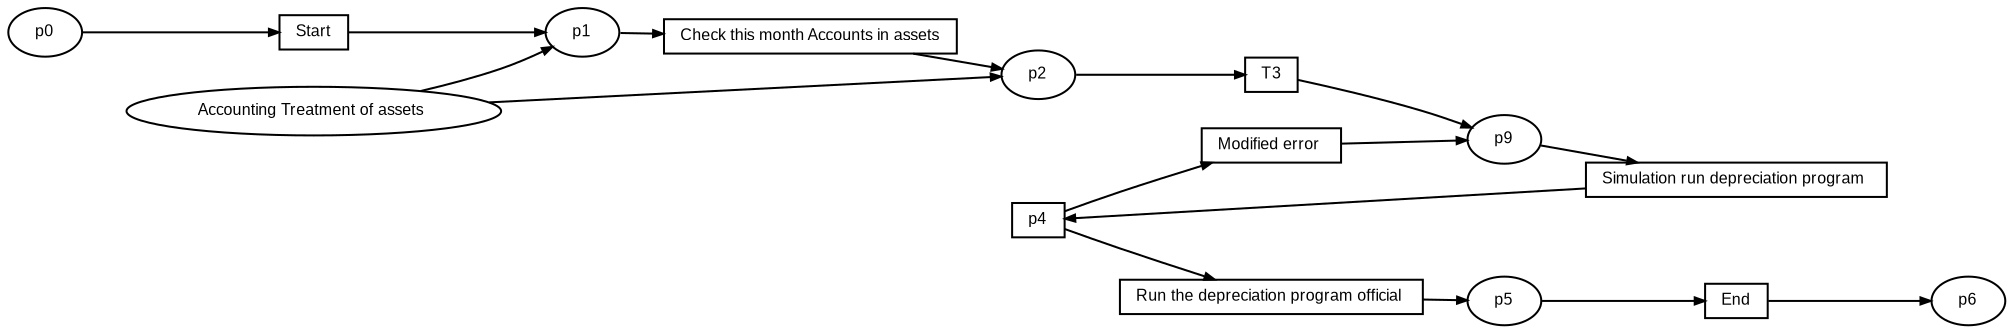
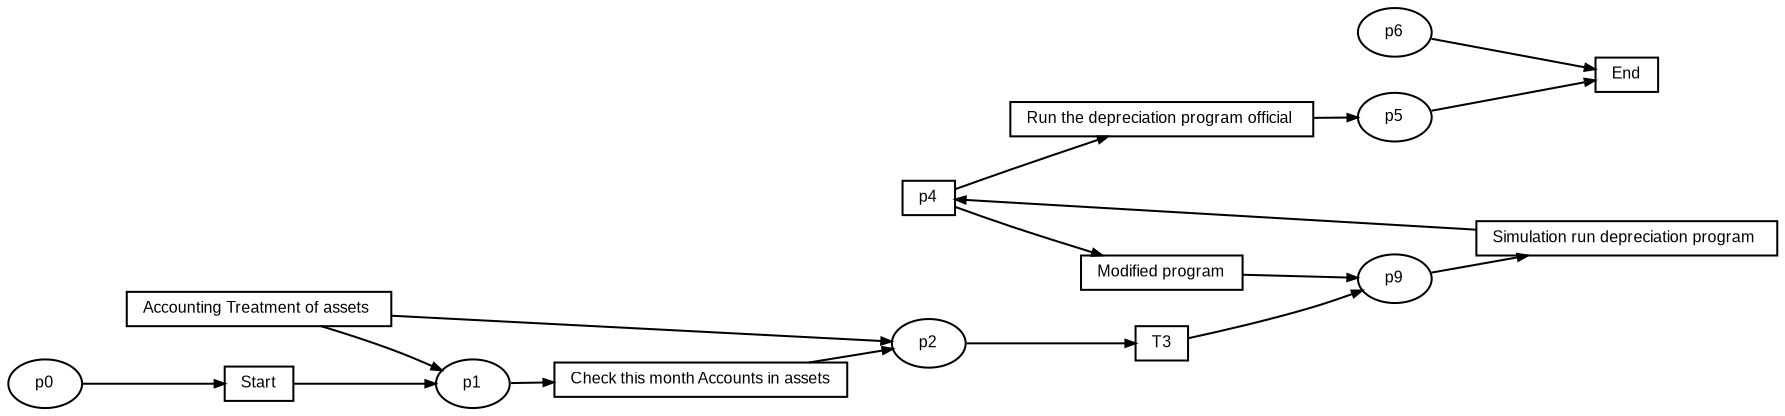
(314, 111) -> (259, 309)
(1271, 145) -> (1162, 273)
(1844, 301) -> (1508, 53)
